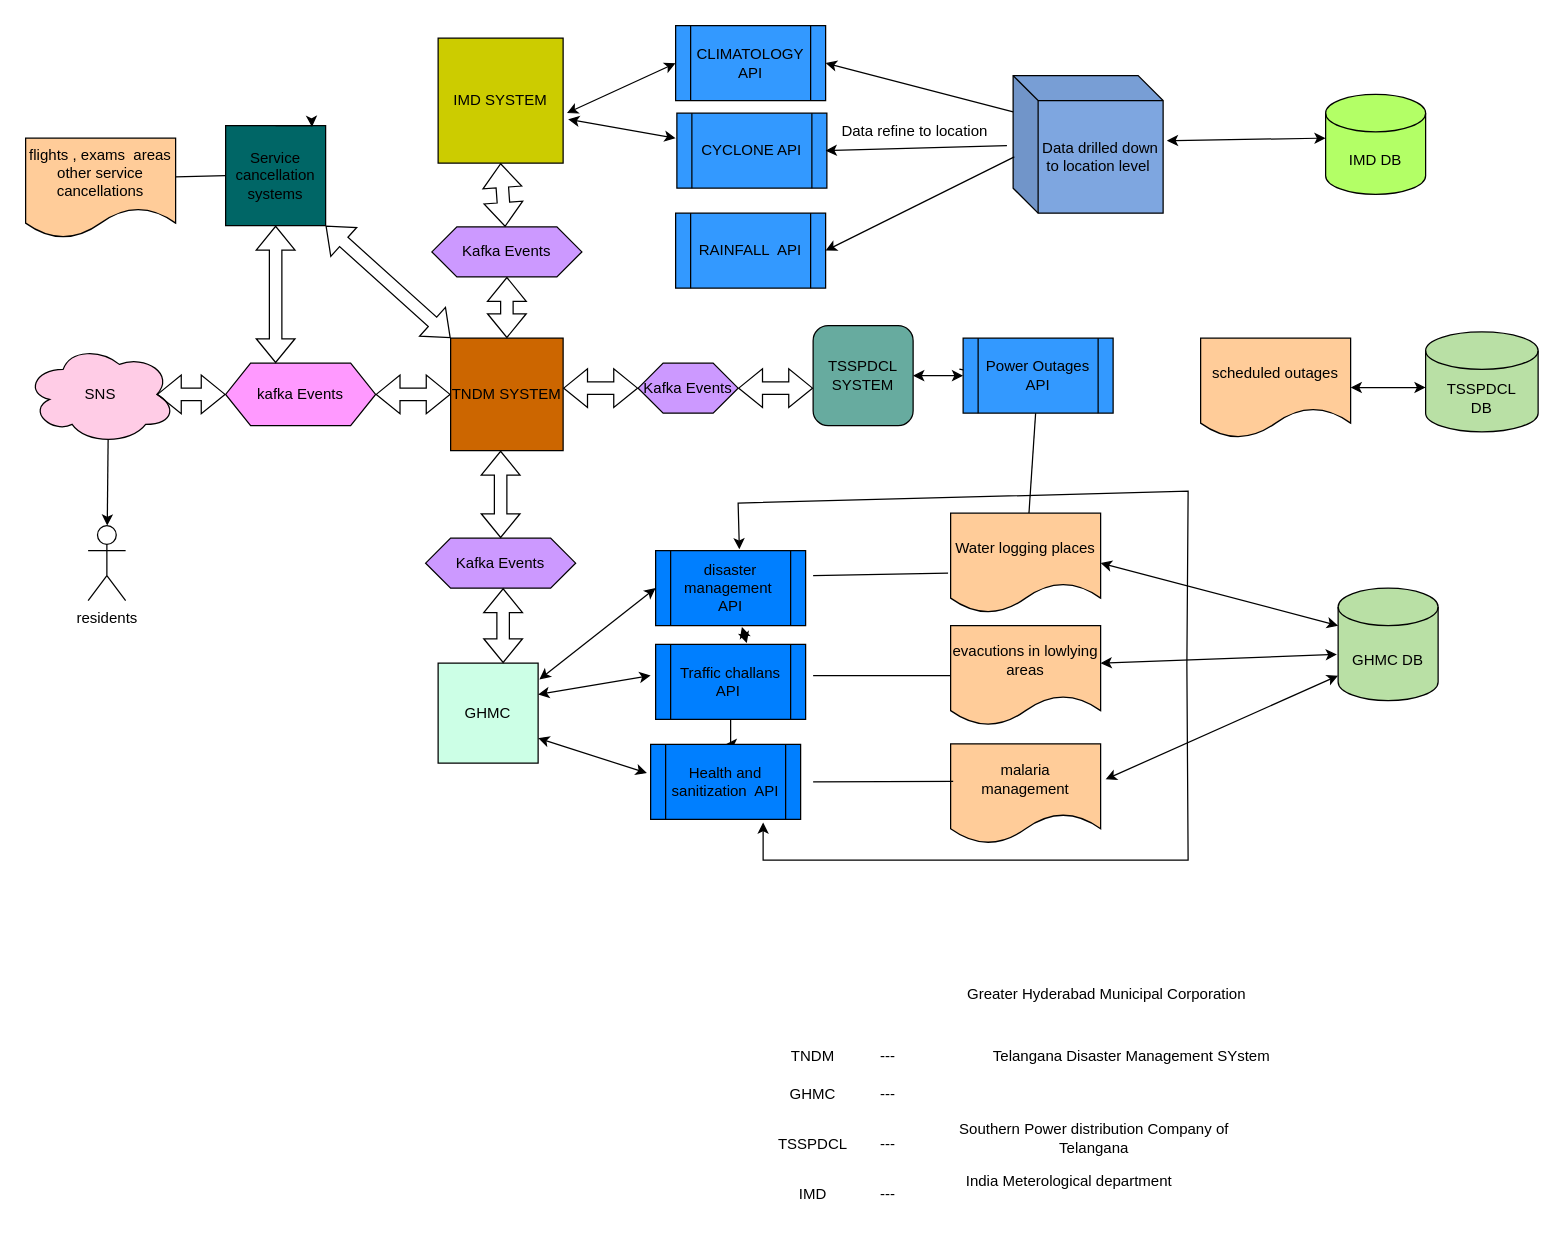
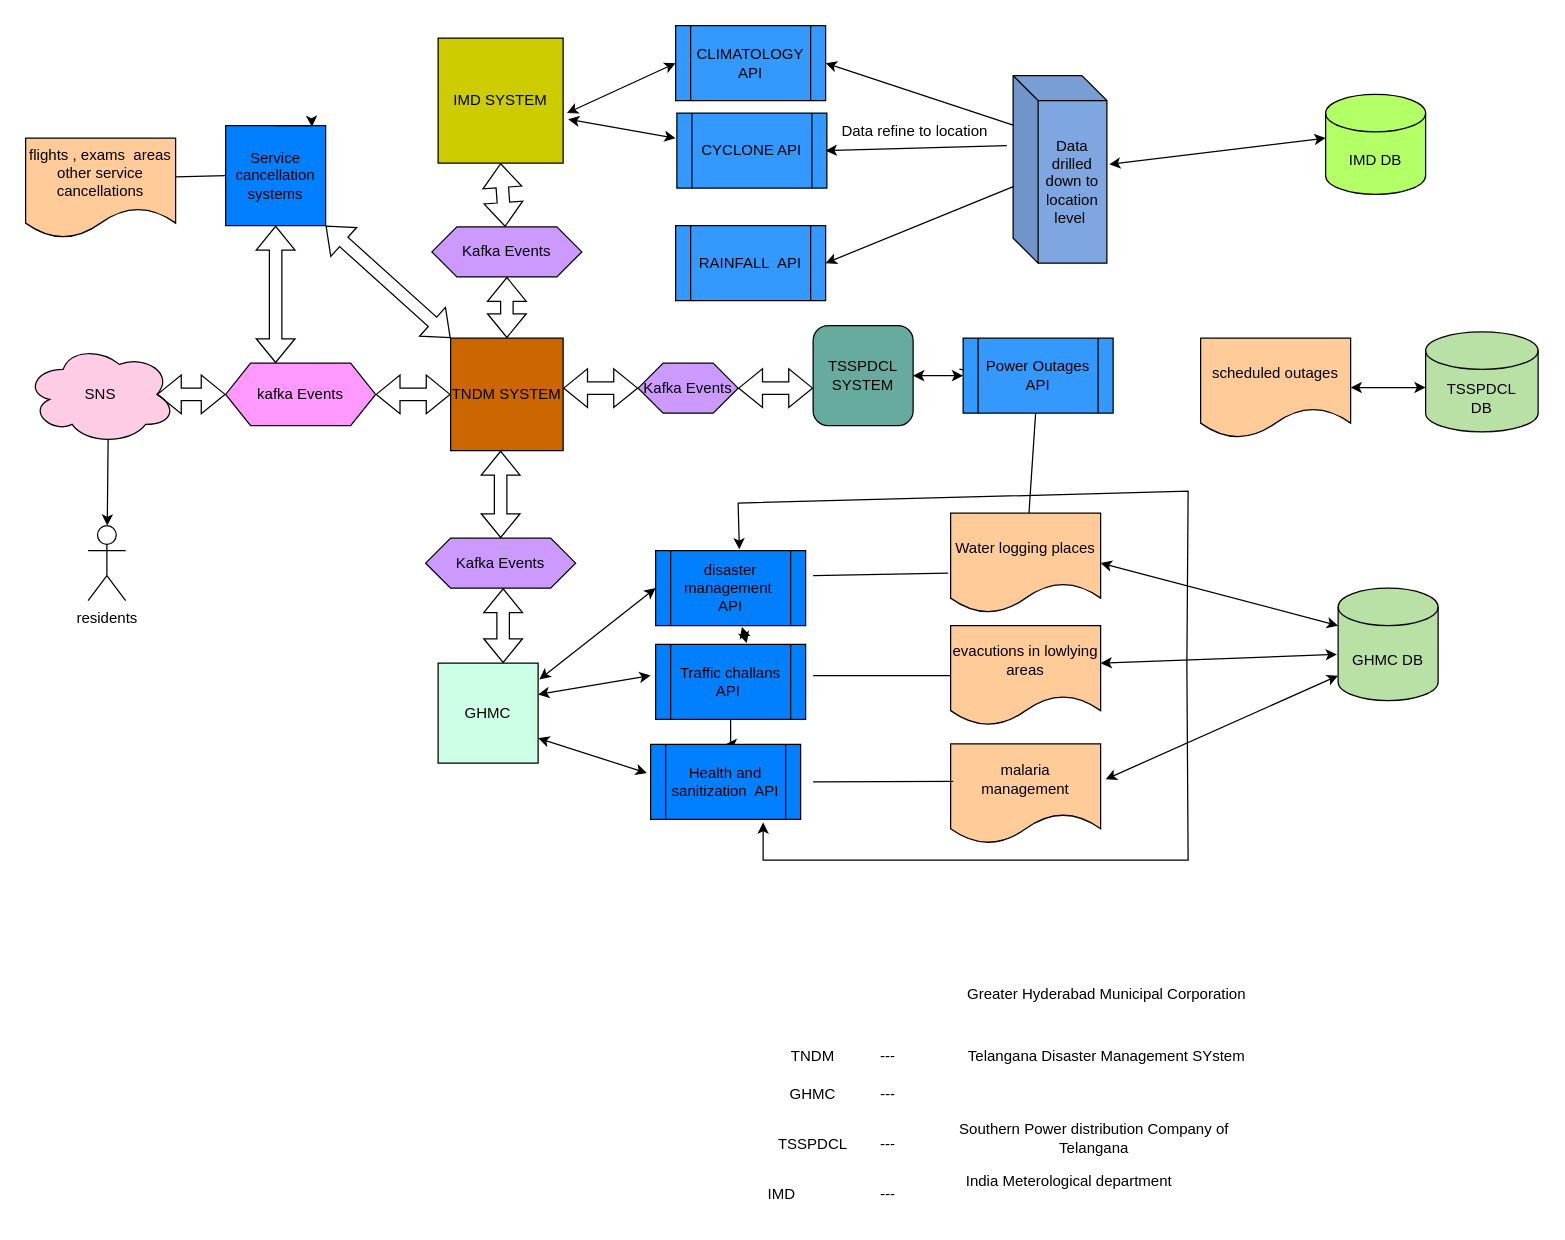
(1088, 144) -> (1060, 169)
(276, 176) -> (276, 176)
(751, 251) -> (751, 263)
(1132, 1057) -> (1107, 1057)
(813, 1194) -> (782, 1194)
